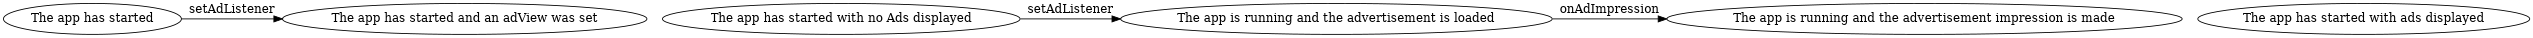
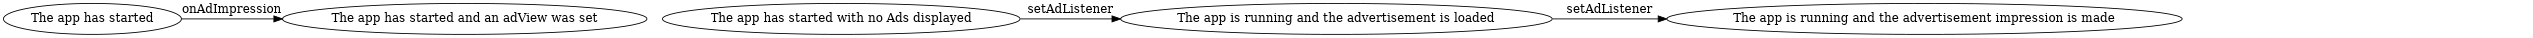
(232, 10) -> (232, 10)
(1610, 10) -> (1610, 10)
(2364, 19) -> none
